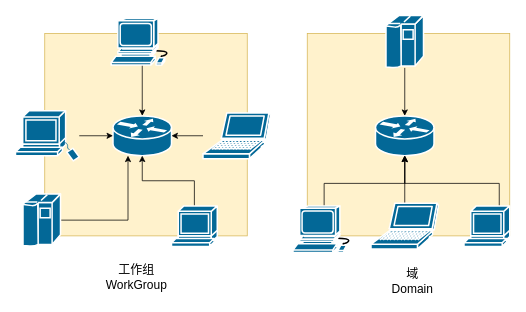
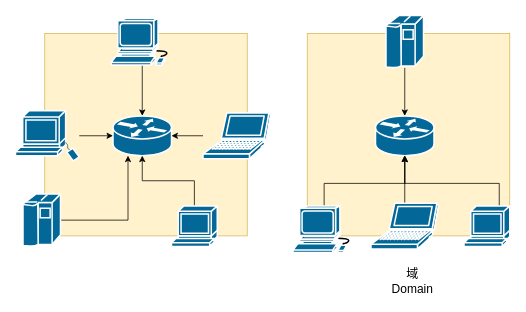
(136, 277) -> none
